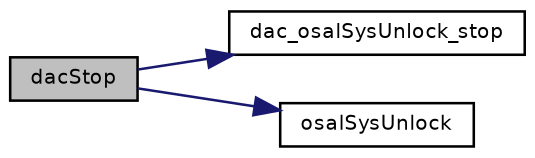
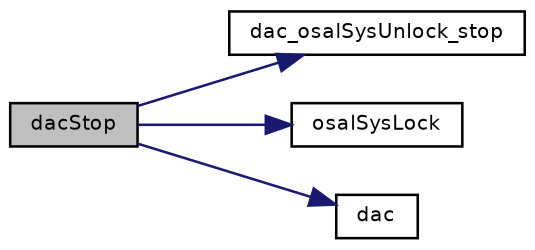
none -> (377, 125)
(377, 125) -> (377, 217)
